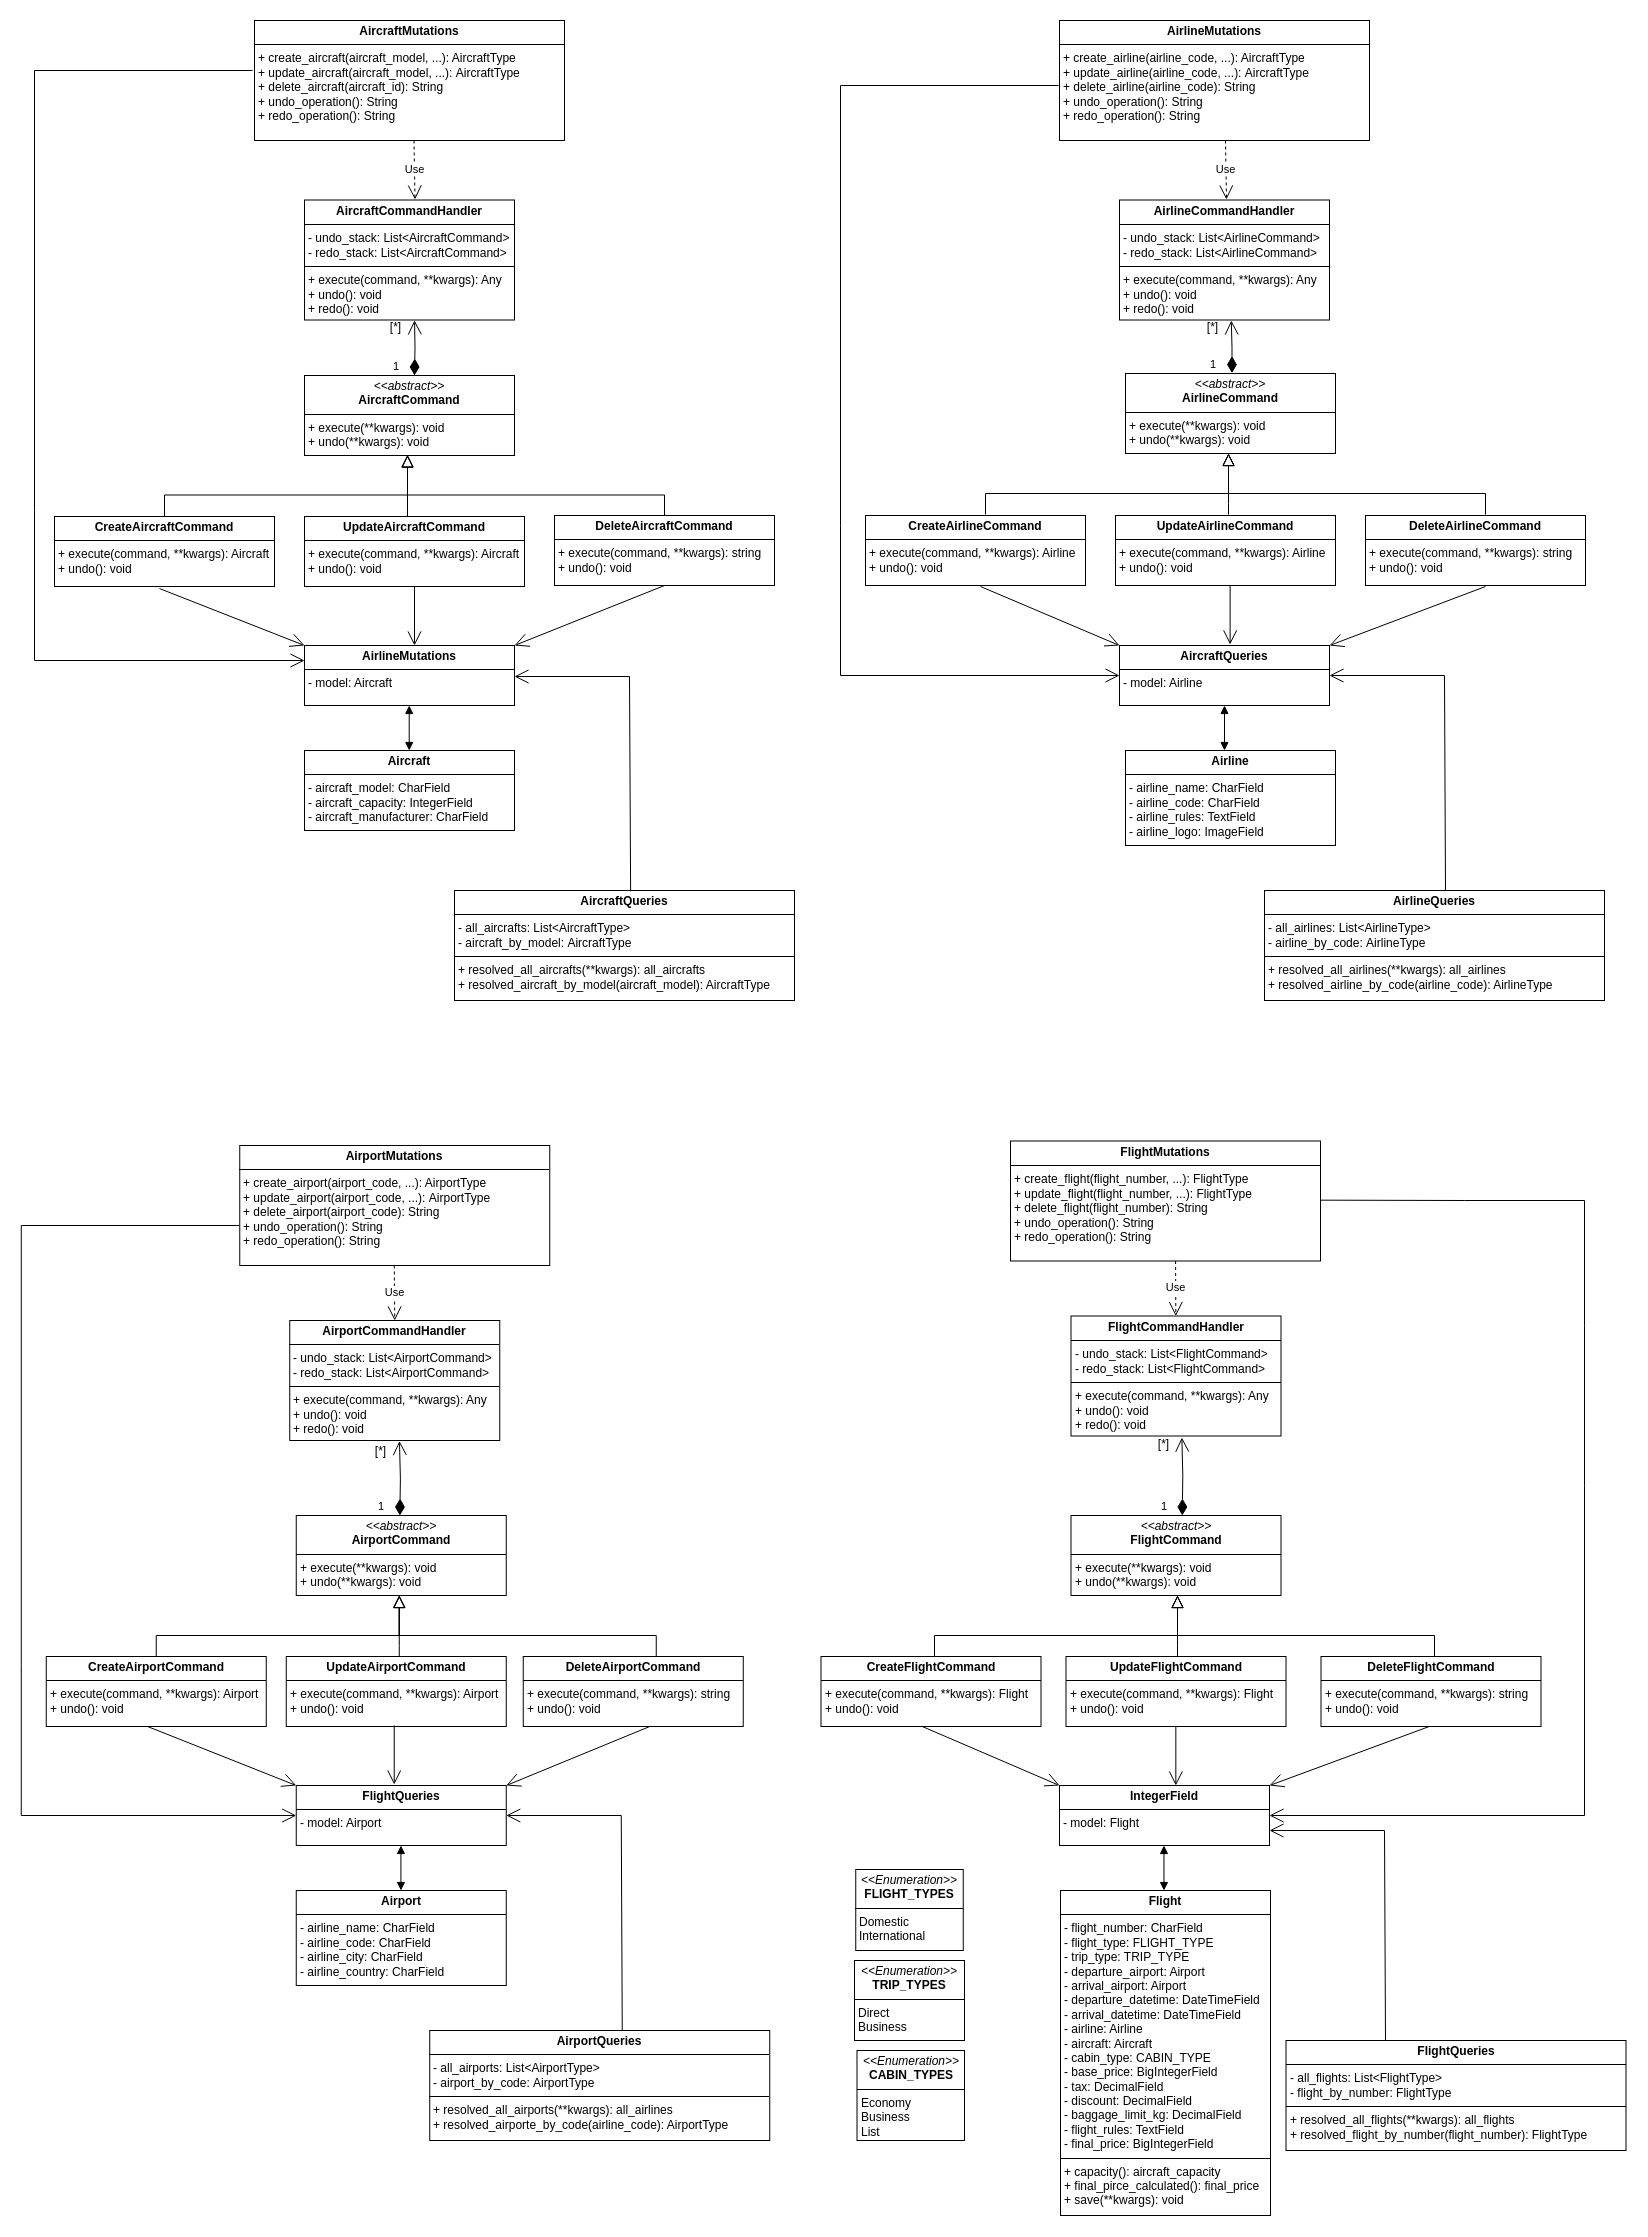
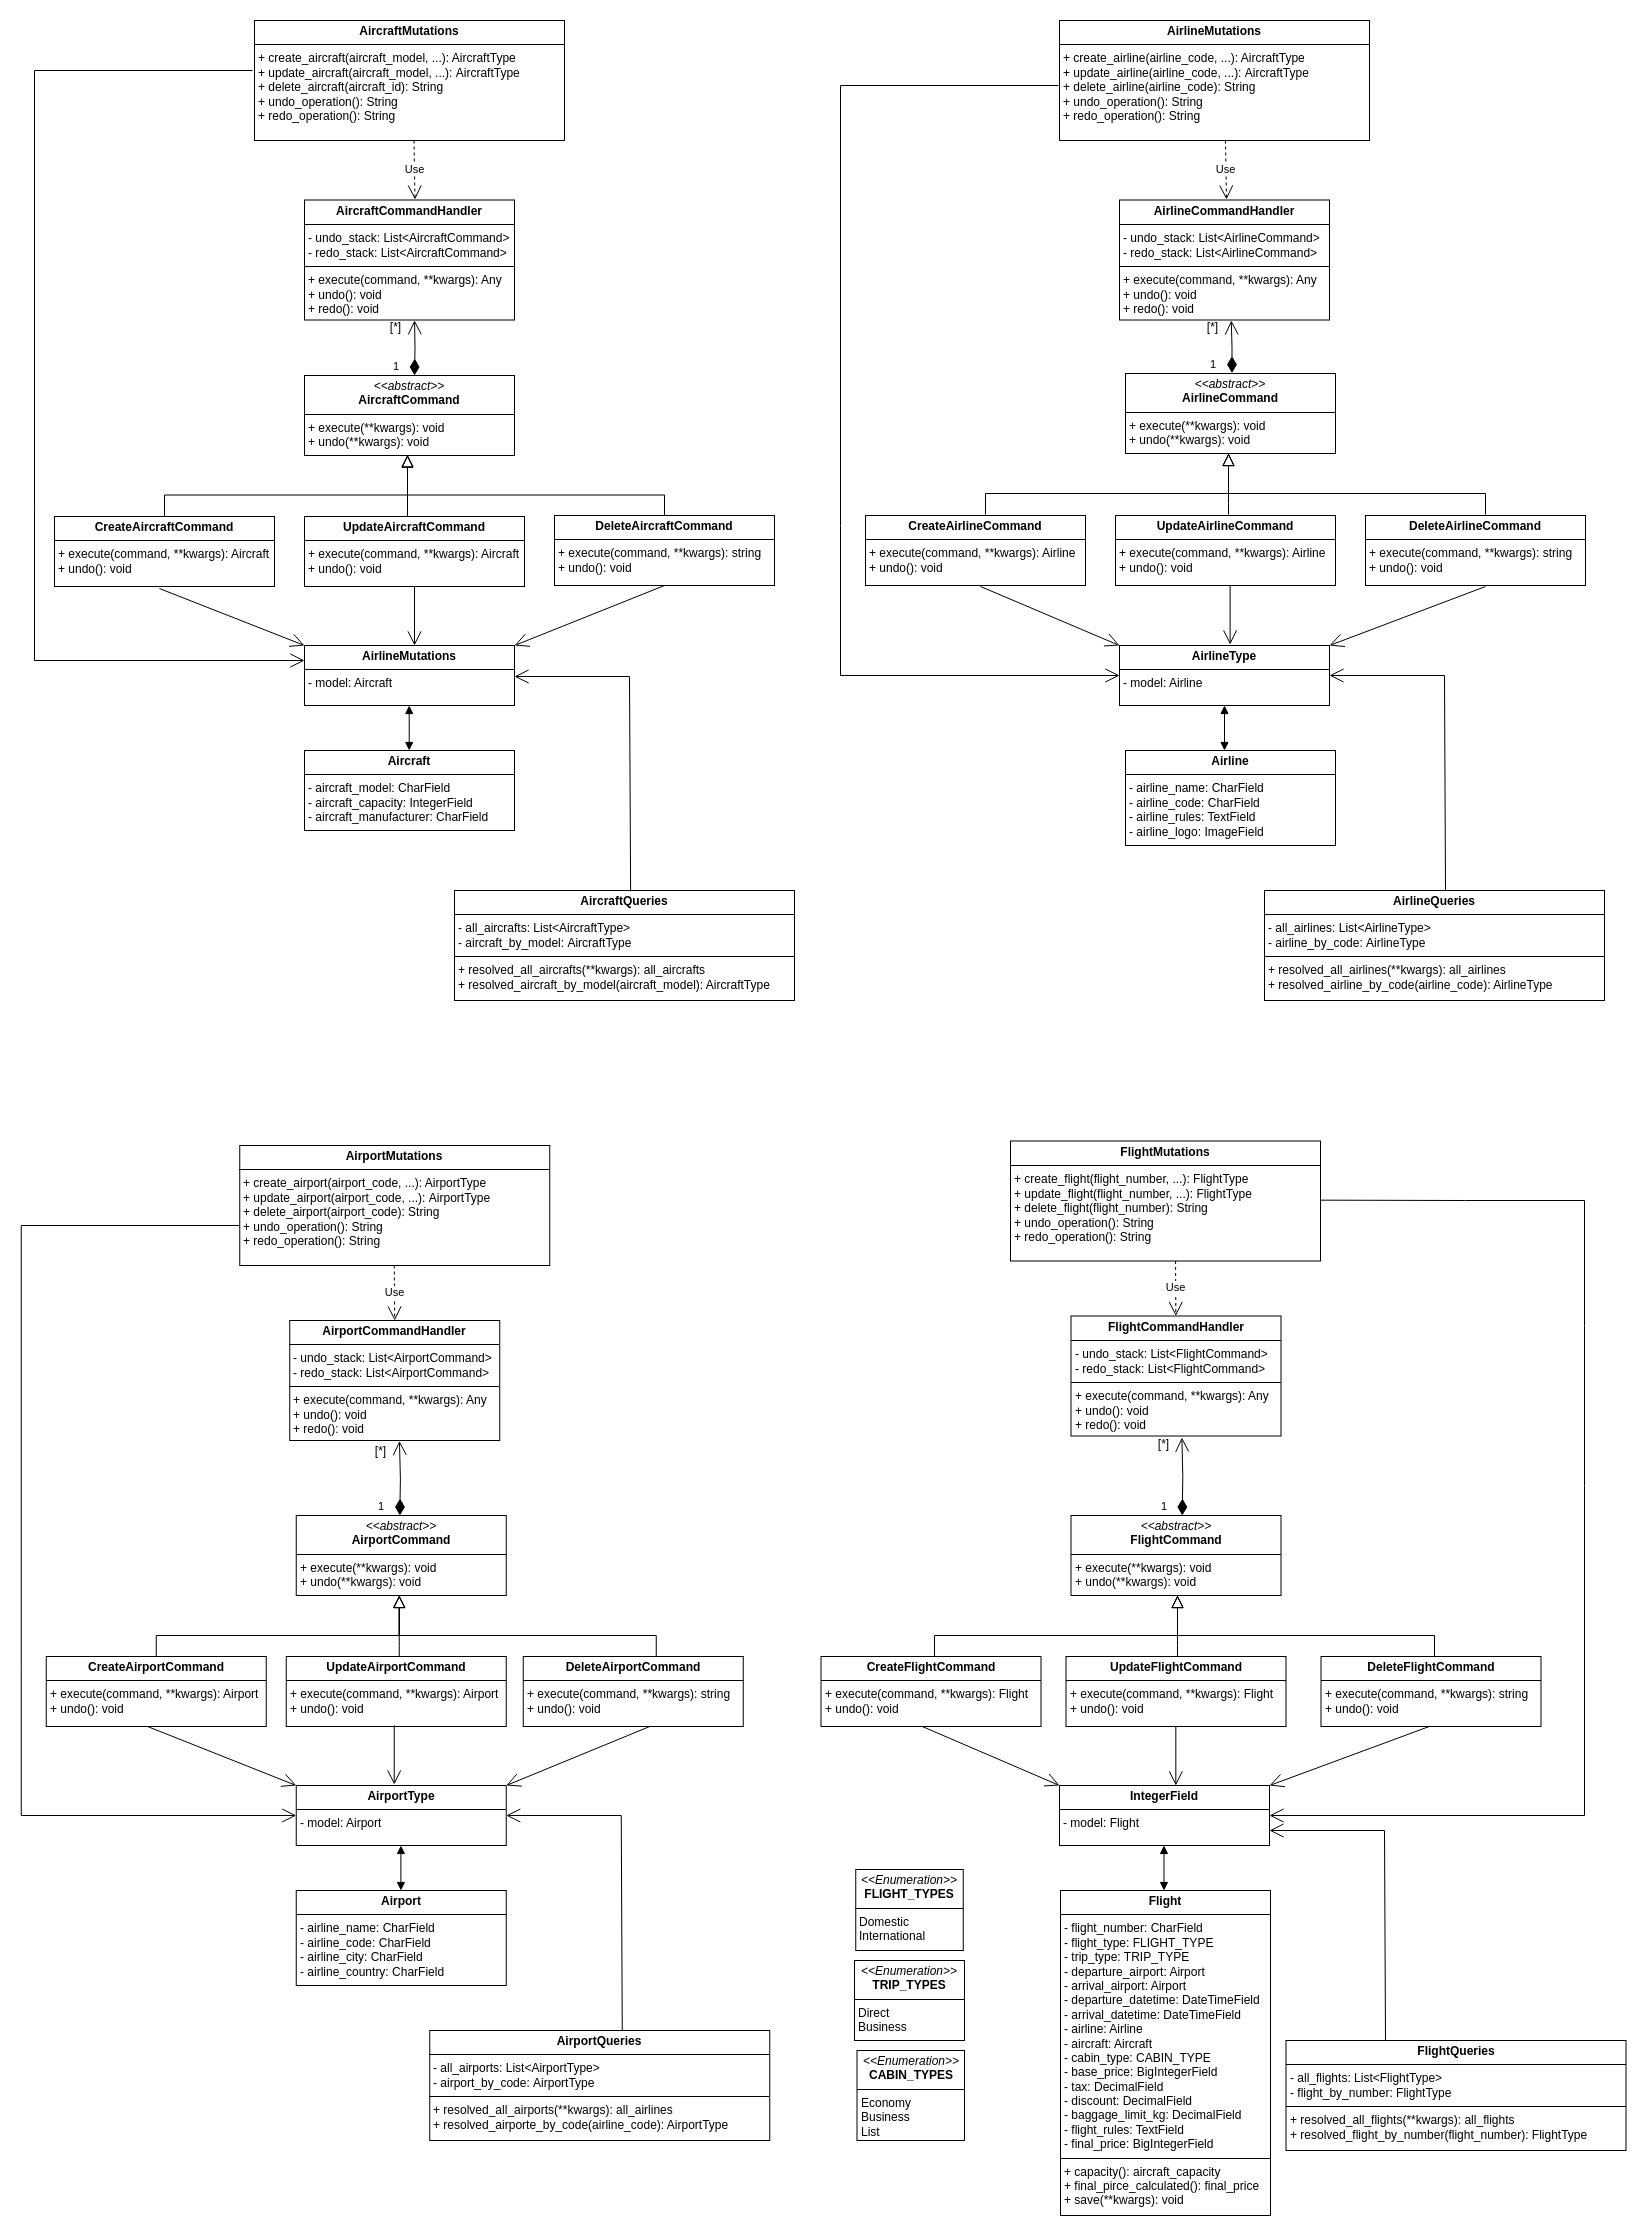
(1167, 660) -> (1162, 660)
(344, 1800) -> (344, 1800)
